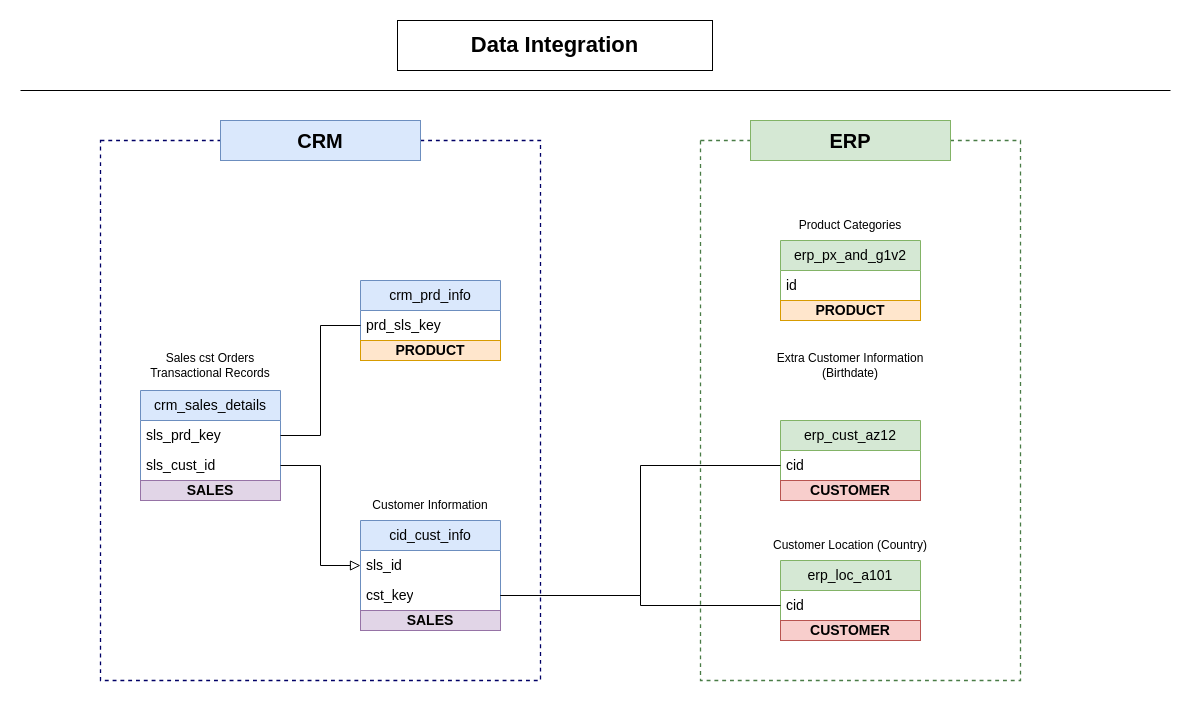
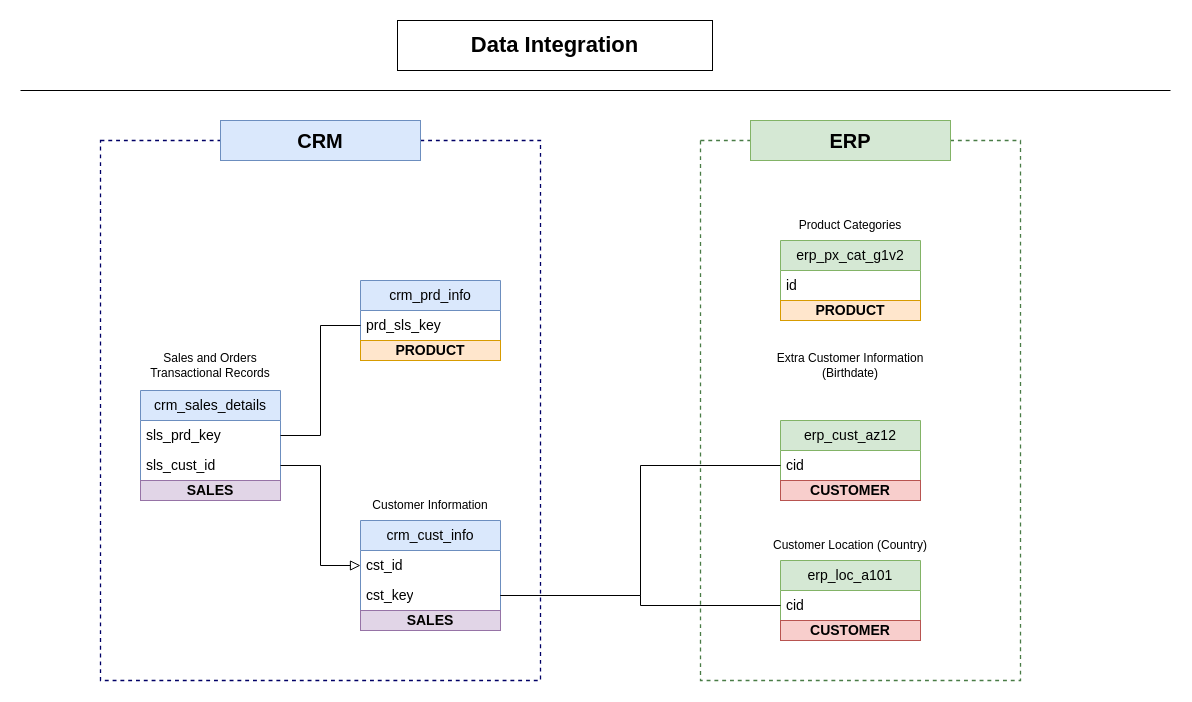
(851, 256) -> (851, 256)
(211, 366) -> (211, 366)
(431, 536) -> (431, 536)
(386, 566) -> (388, 566)
